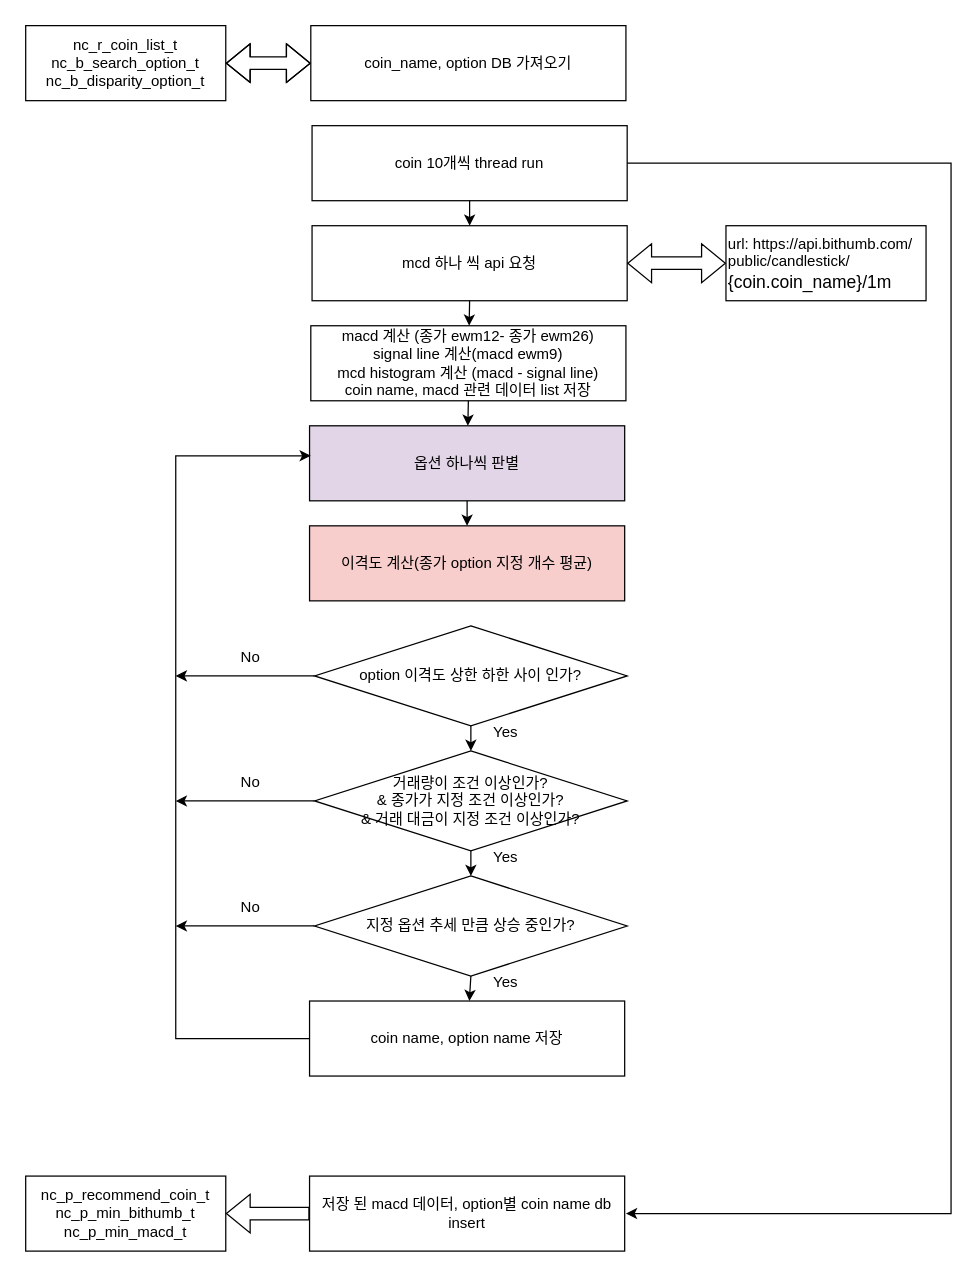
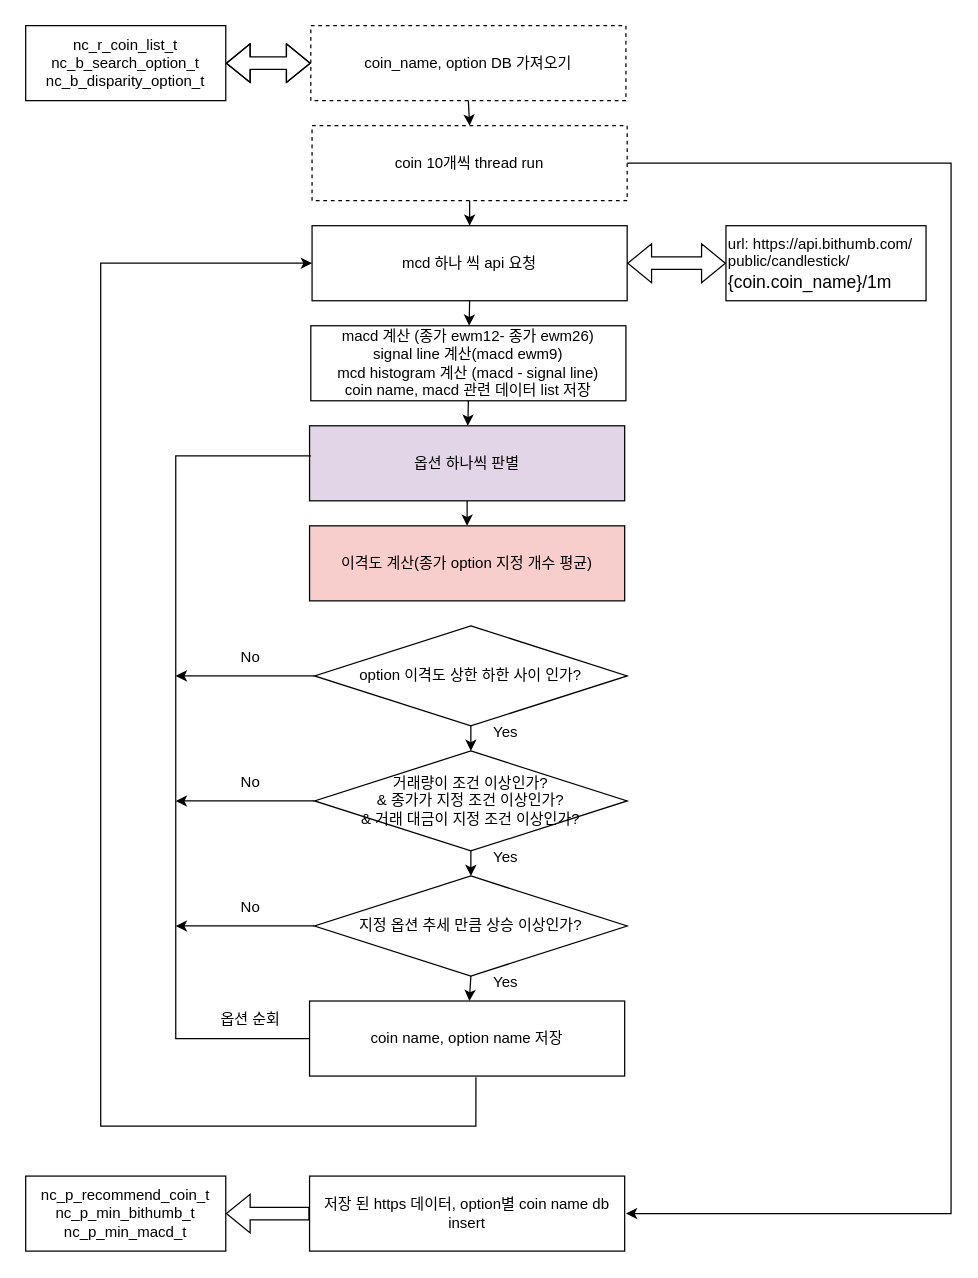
(468, 63) -> (468, 63)
none -> (469, 109)
(469, 163) -> (469, 163)
(301, 456) -> (304, 456)
none -> (101, 804)
(471, 926) -> (471, 926)
none -> (251, 1019)
(467, 1213) -> (467, 1213)
